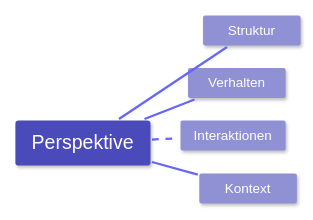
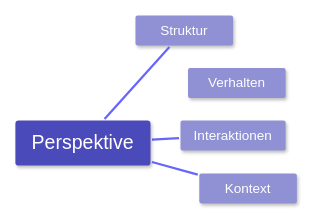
(252, 30) -> (184, 30)
(169, 109) -> none
(167, 139) -> (167, 139)
